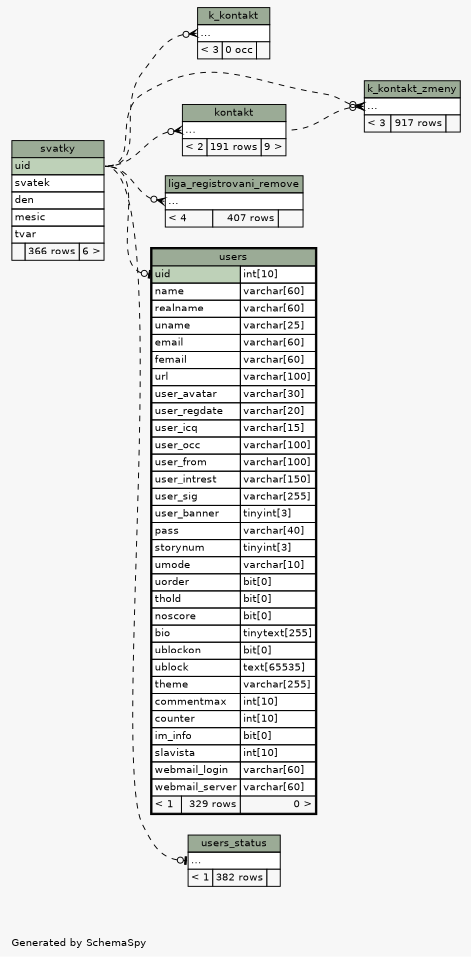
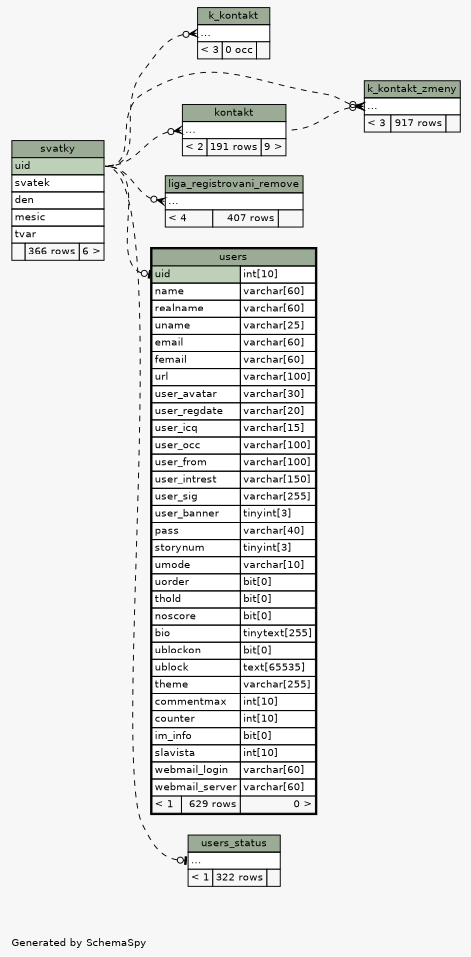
(213, 804) -> (213, 804)
(240, 877) -> (240, 877)
